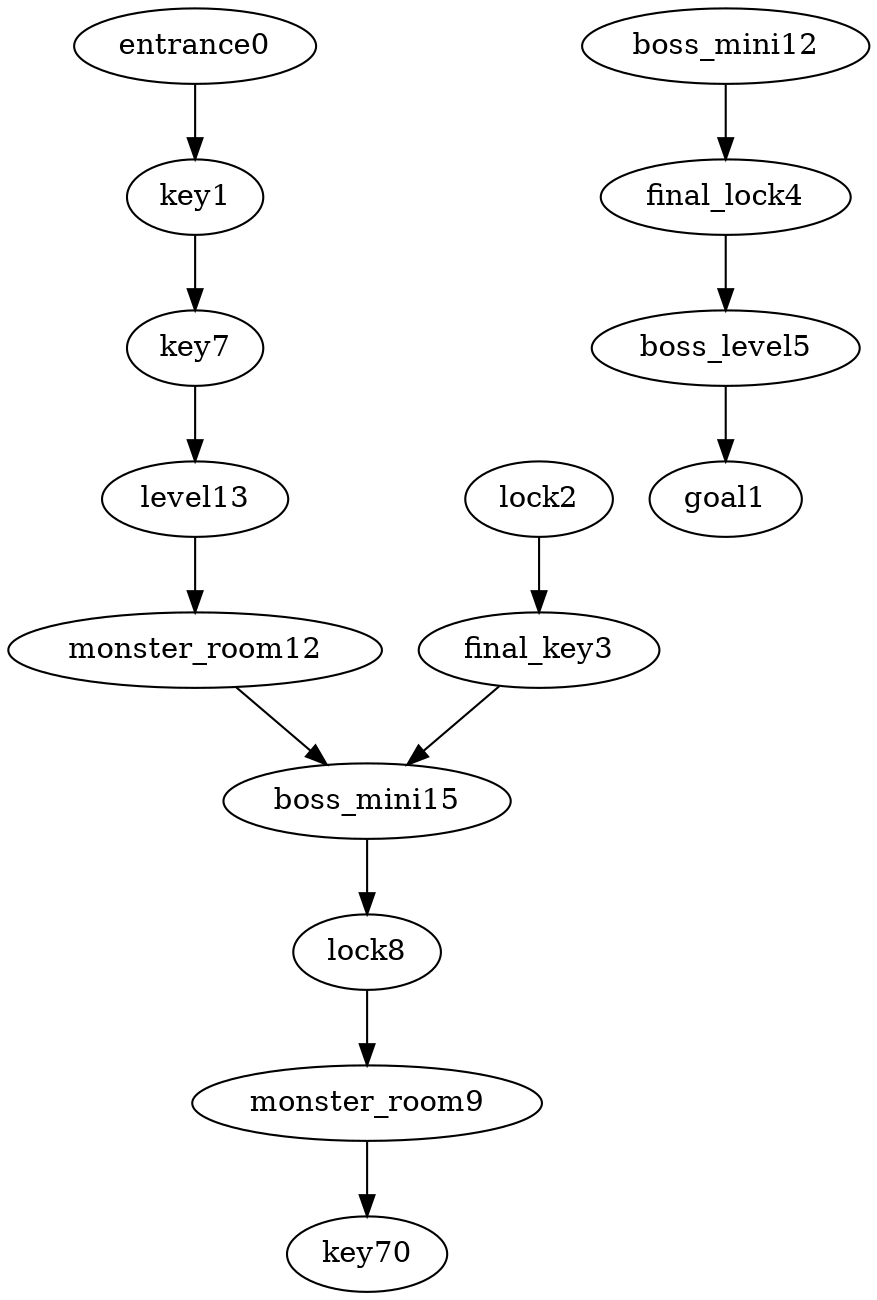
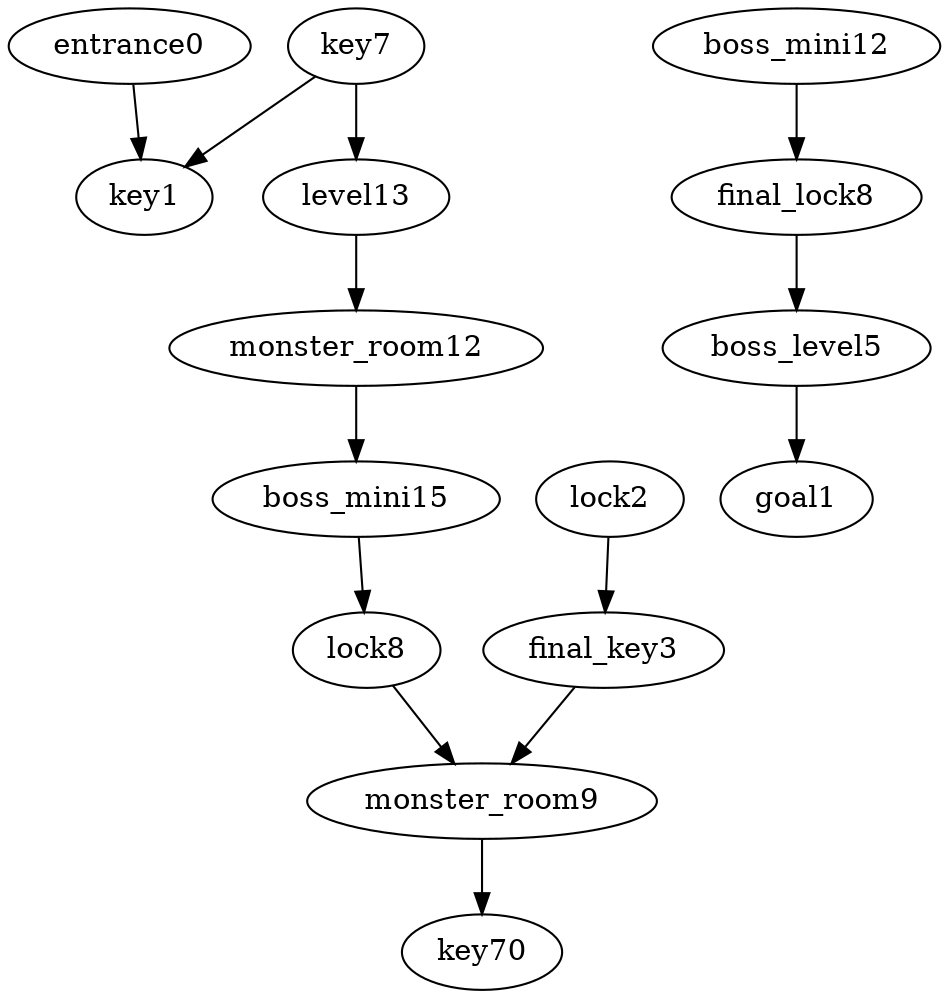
(726, 197) -> (797, 197)
(195, 262) -> (259, 116)
(461, 718) -> (550, 717)
